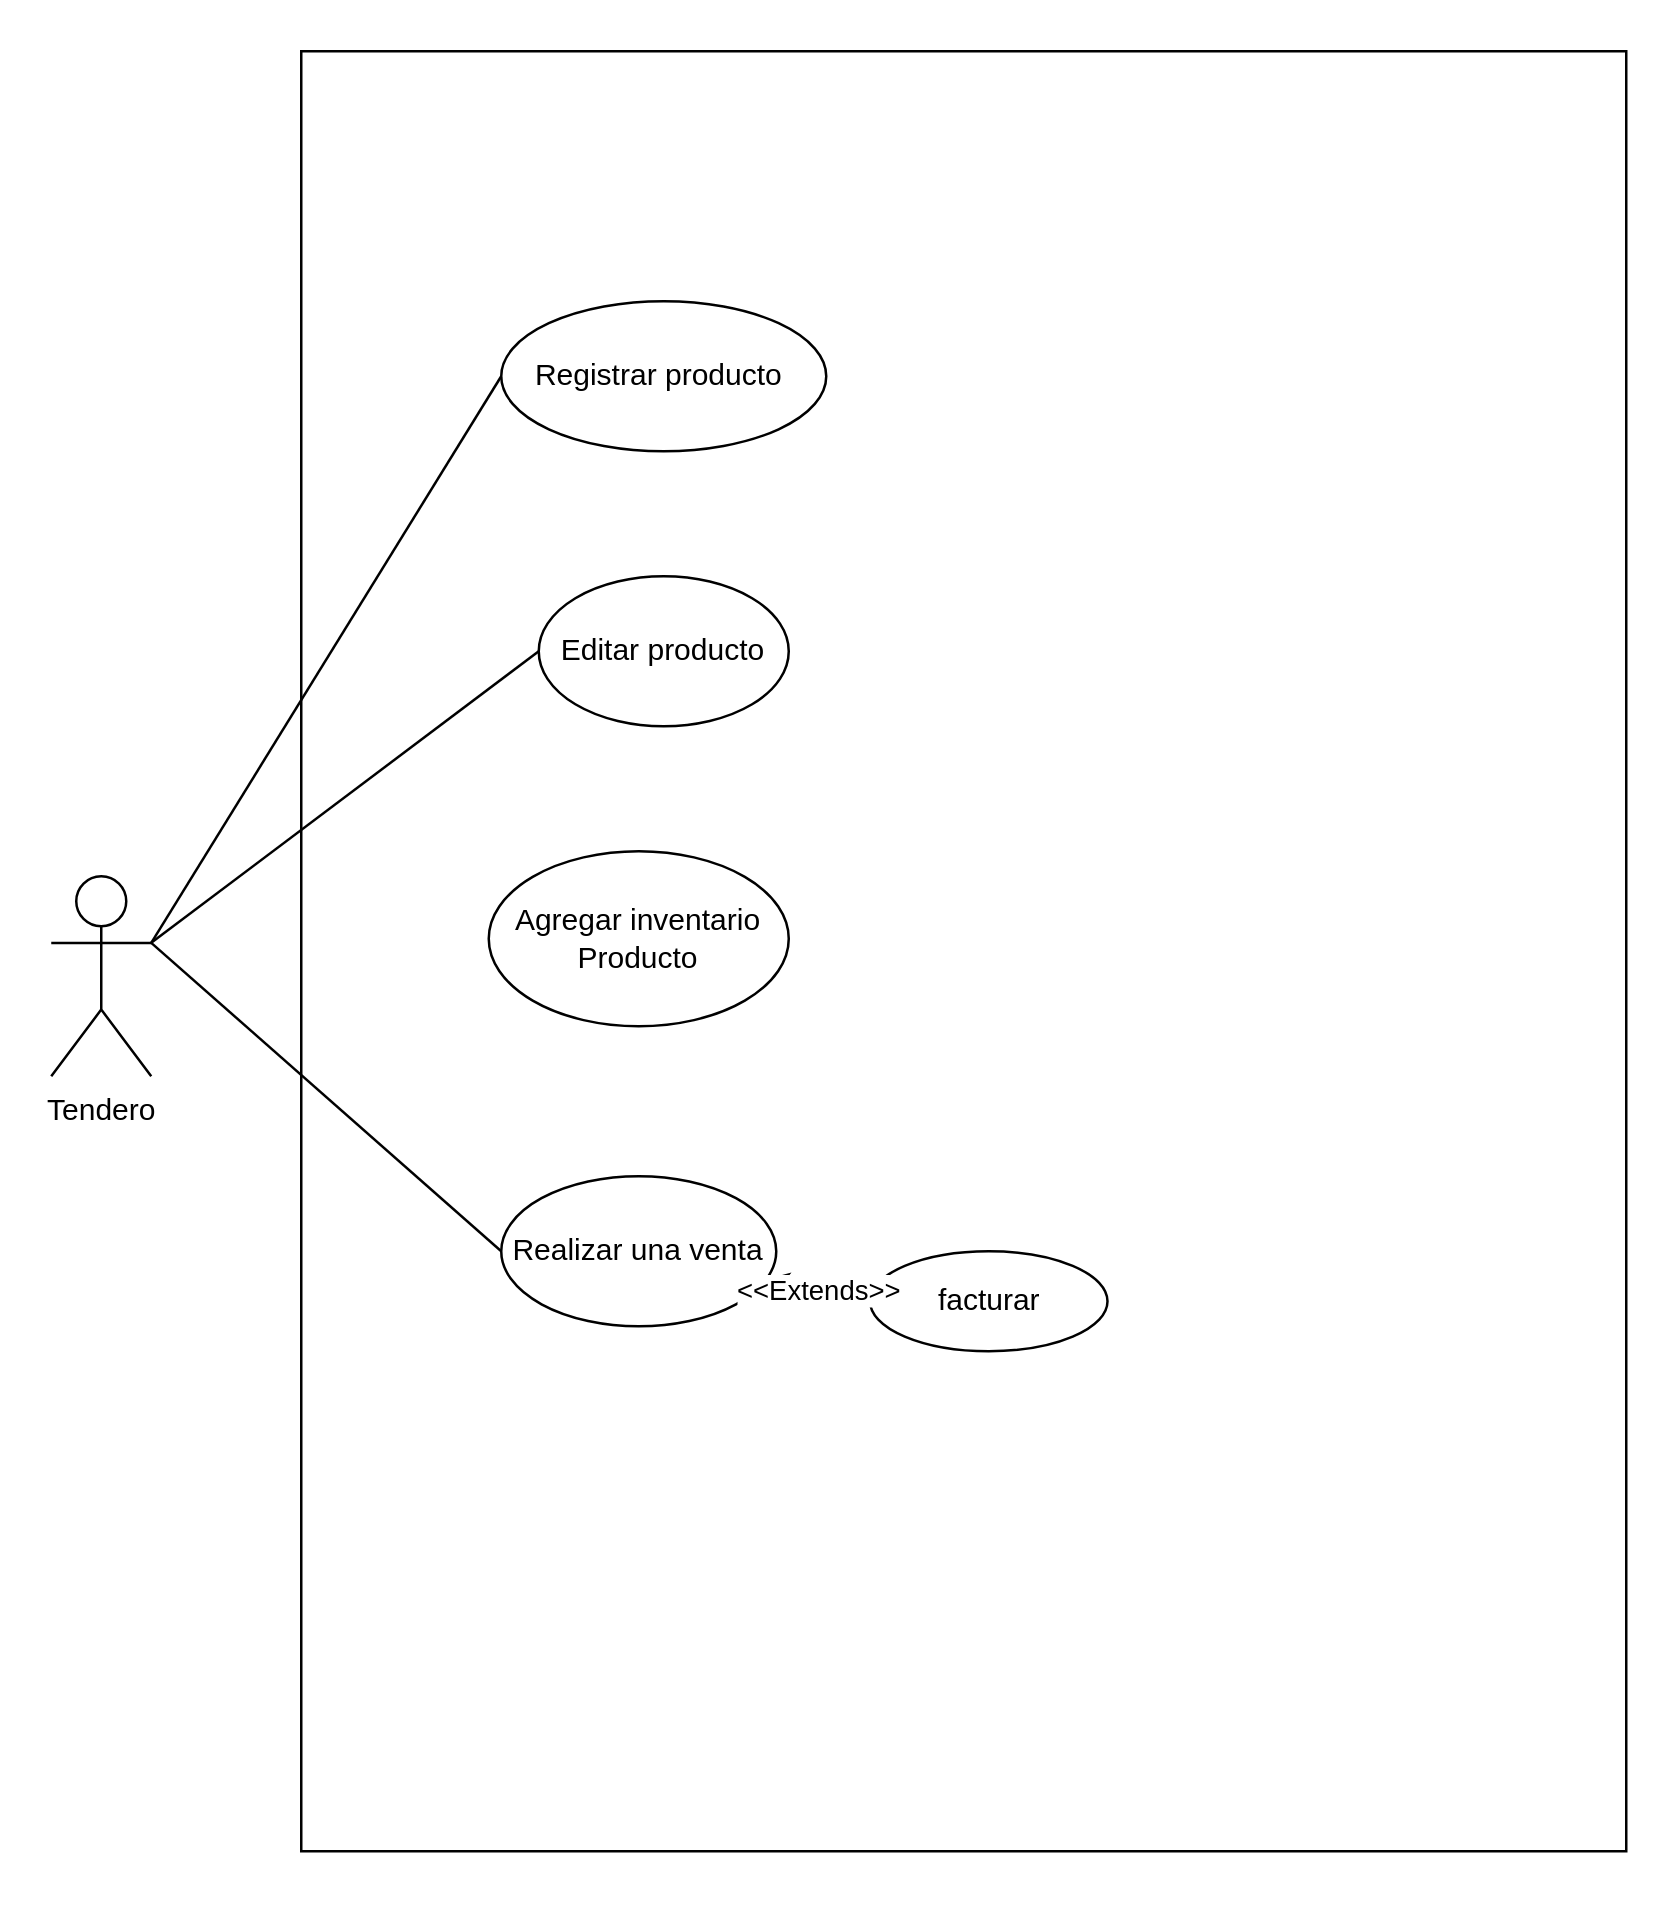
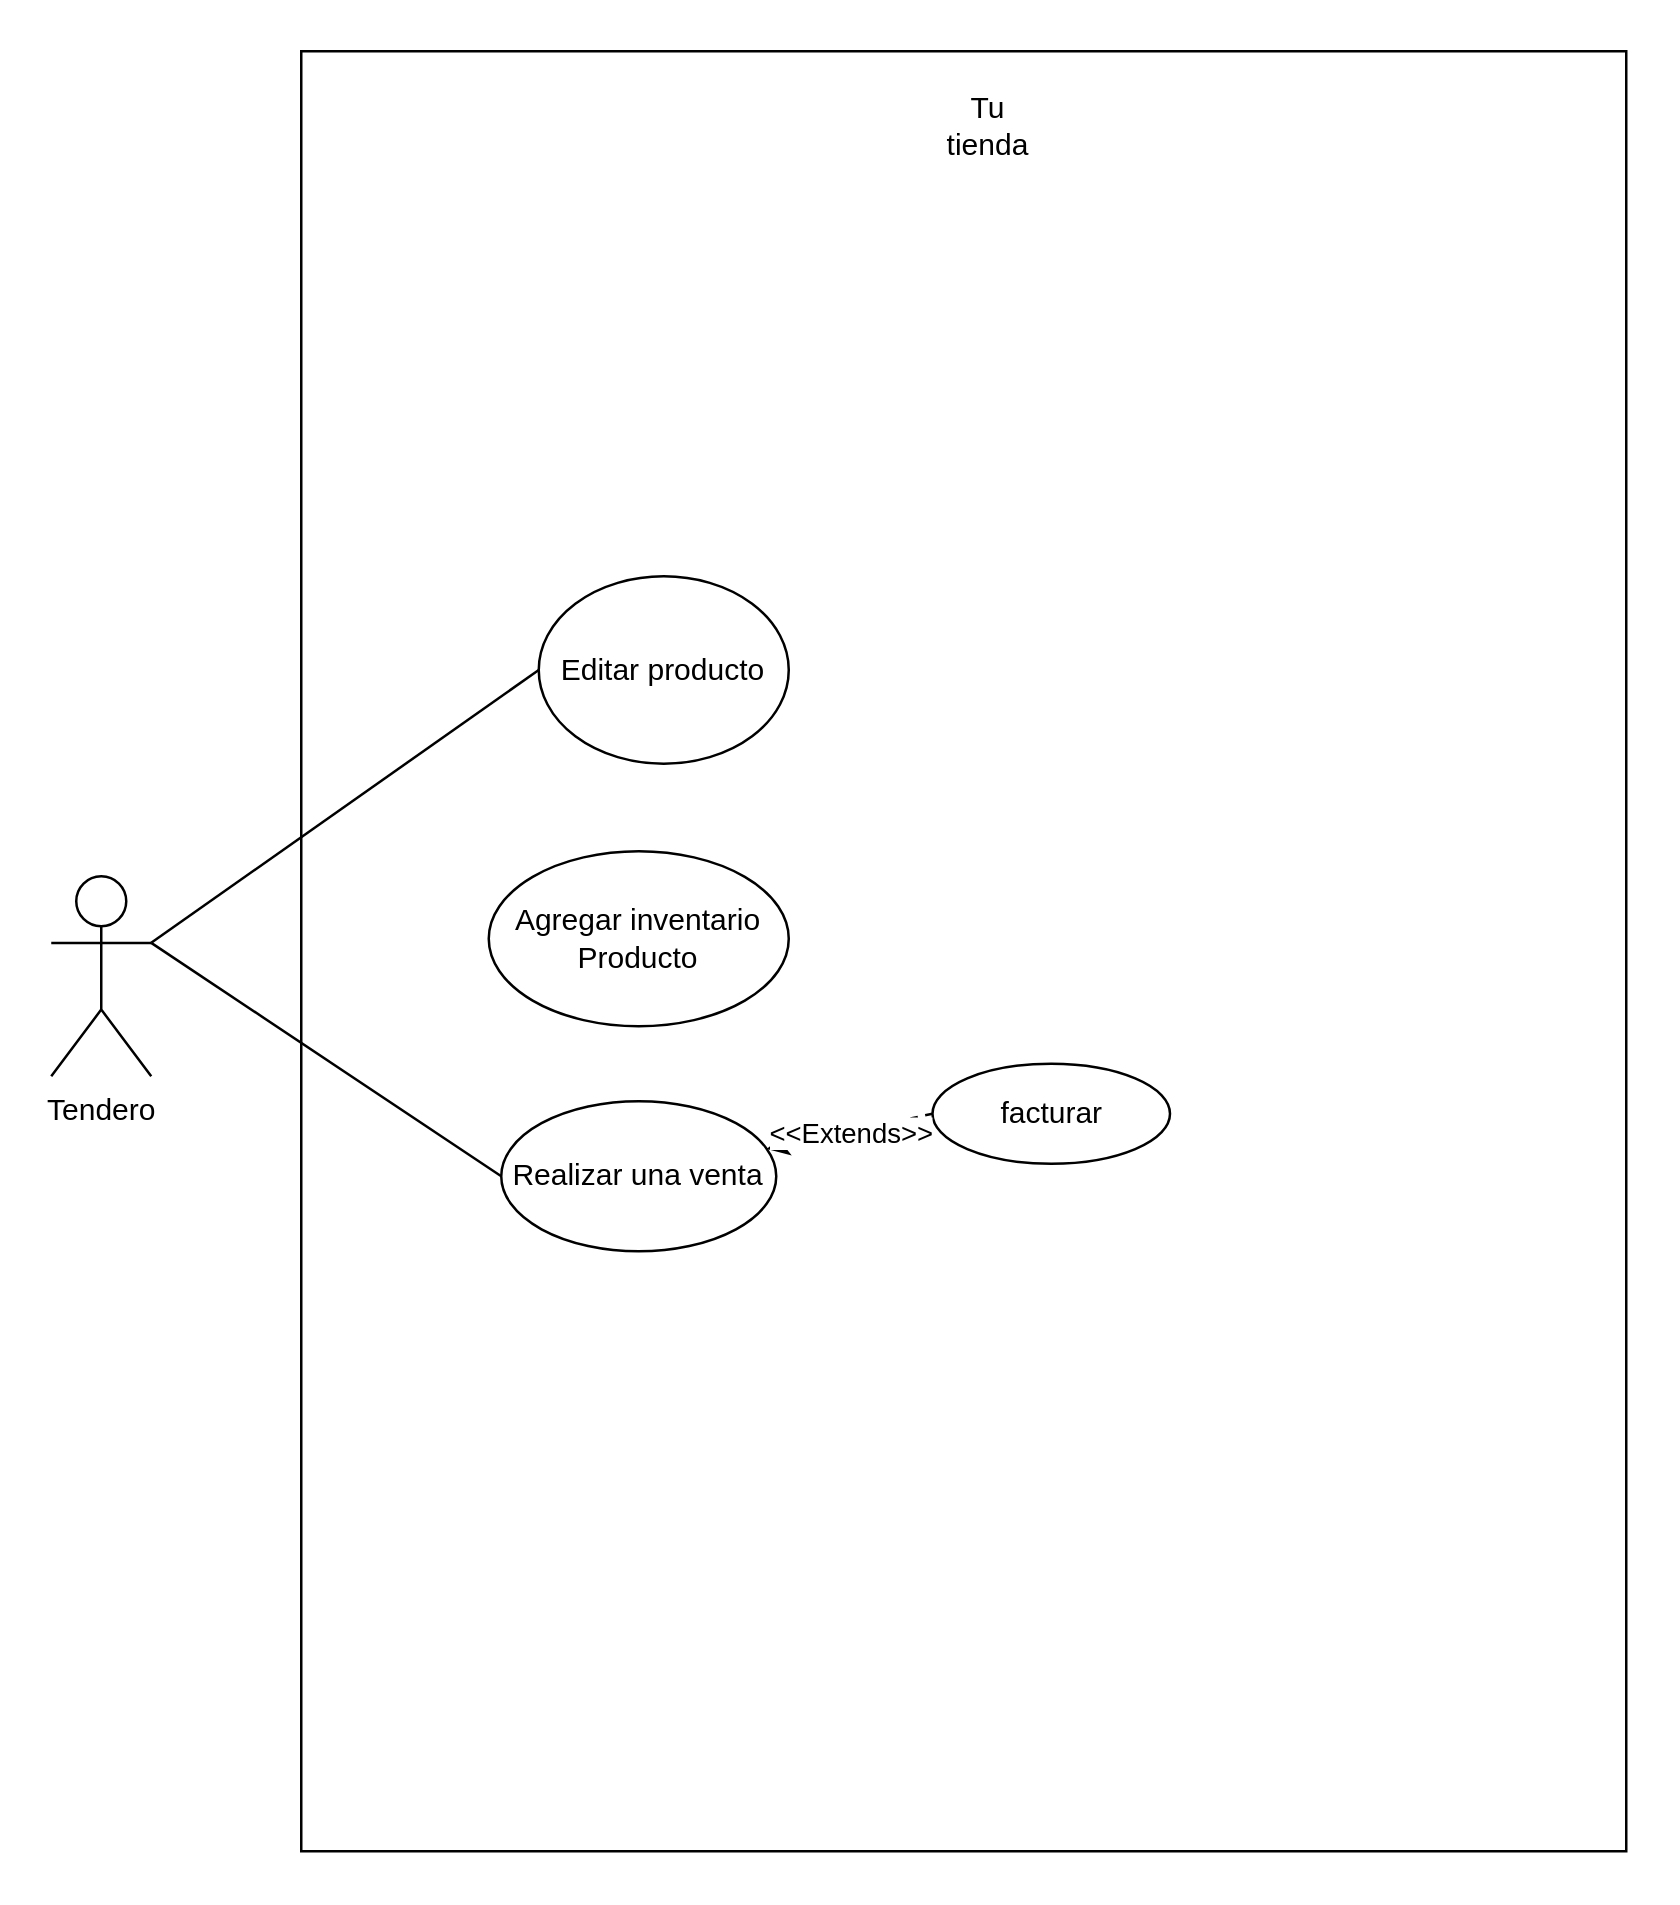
none -> (989, 126)
(664, 376) -> none
(664, 651) -> (664, 670)
(329, 655) -> none
(639, 1251) -> (639, 1176)
(989, 1301) -> (1051, 1114)
